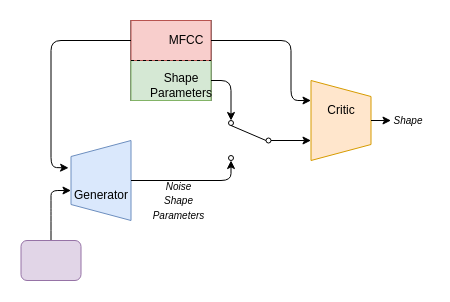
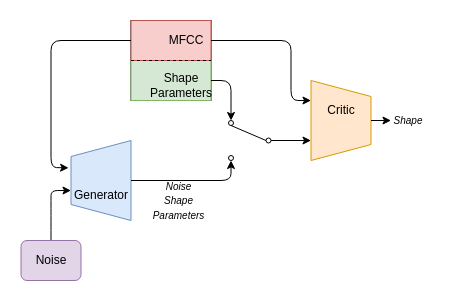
none -> (51, 261)
